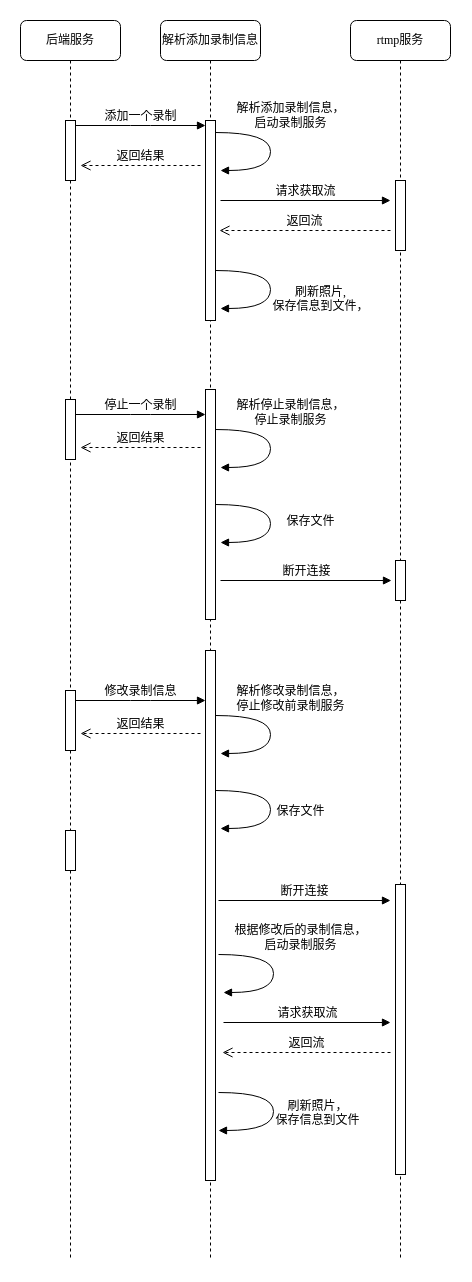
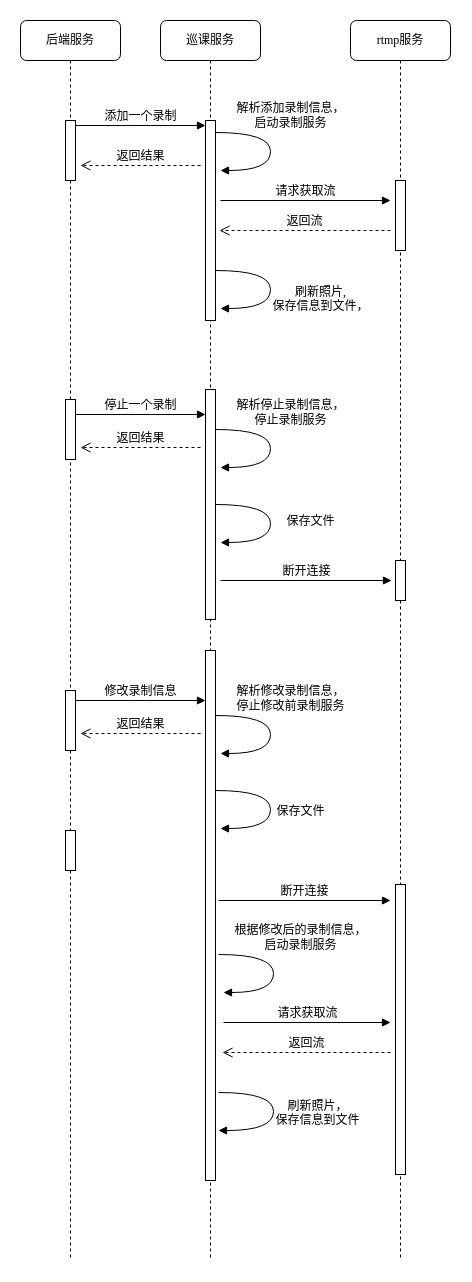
(211, 41) -> (211, 41)
